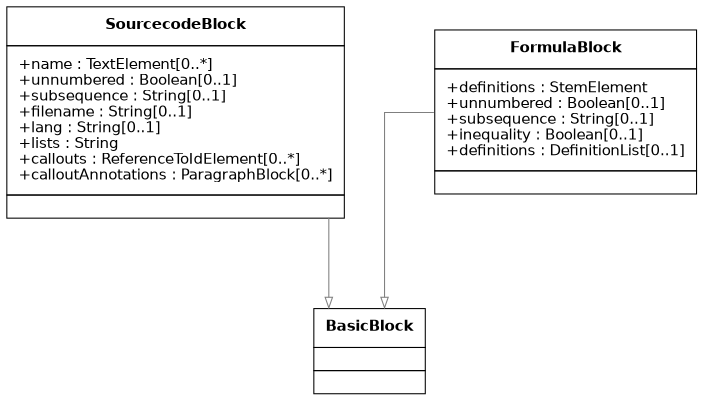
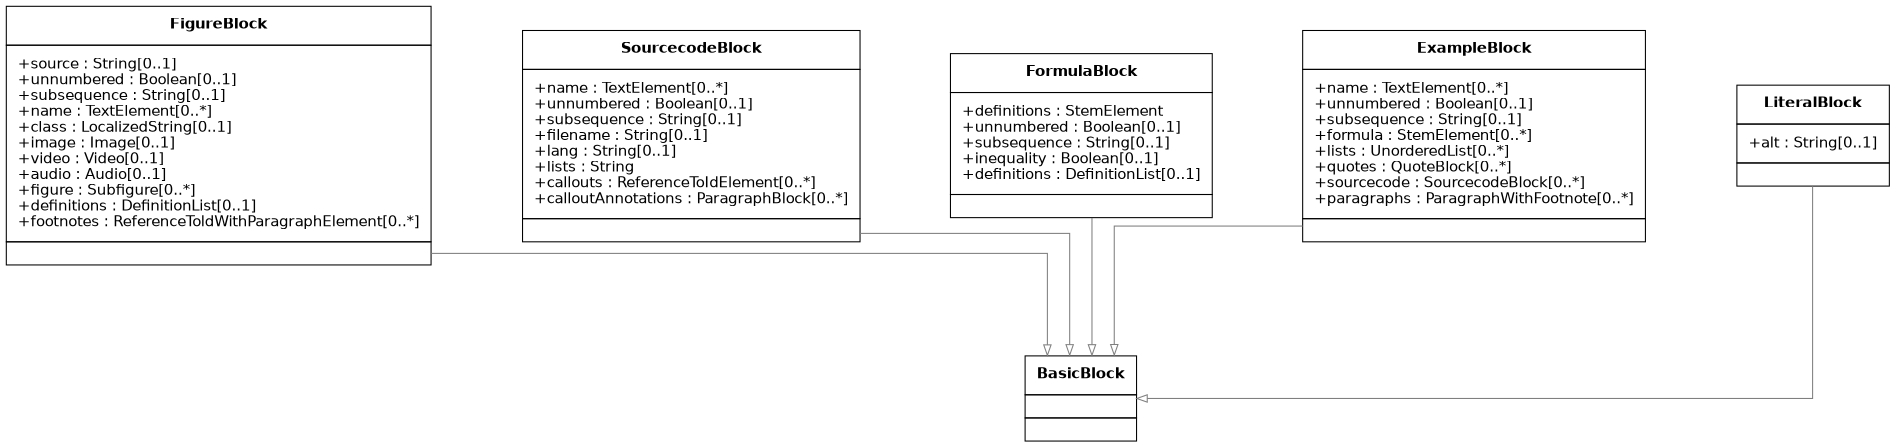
none -> (219, 136)
none -> (1474, 136)
none -> (1813, 136)
